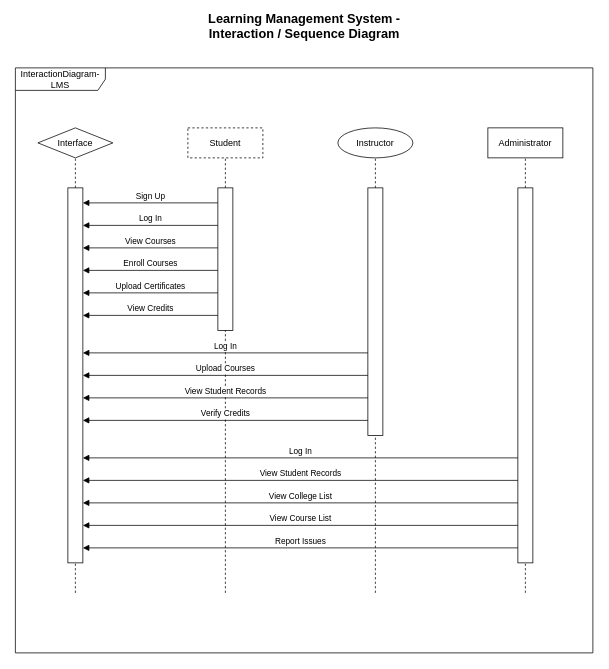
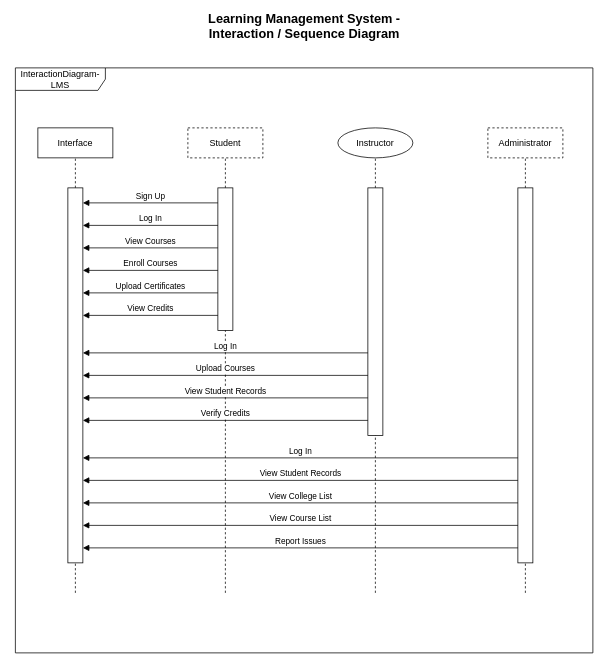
(75, 143) -> (75, 143)
(525, 143) -> (525, 143)
